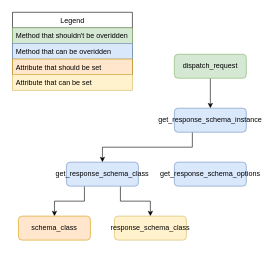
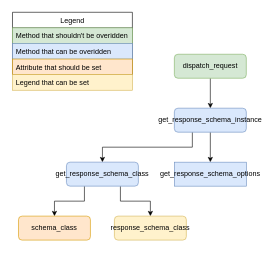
(61, 83) -> (56, 83)
none -> (210, 156)
(210, 174) -> (210, 174)
